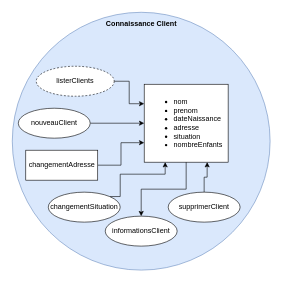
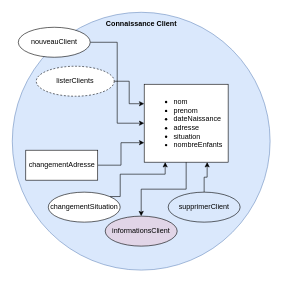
(54, 123) -> (54, 42)
(204, 207) -> (204, 207)
(141, 231) -> (141, 231)
